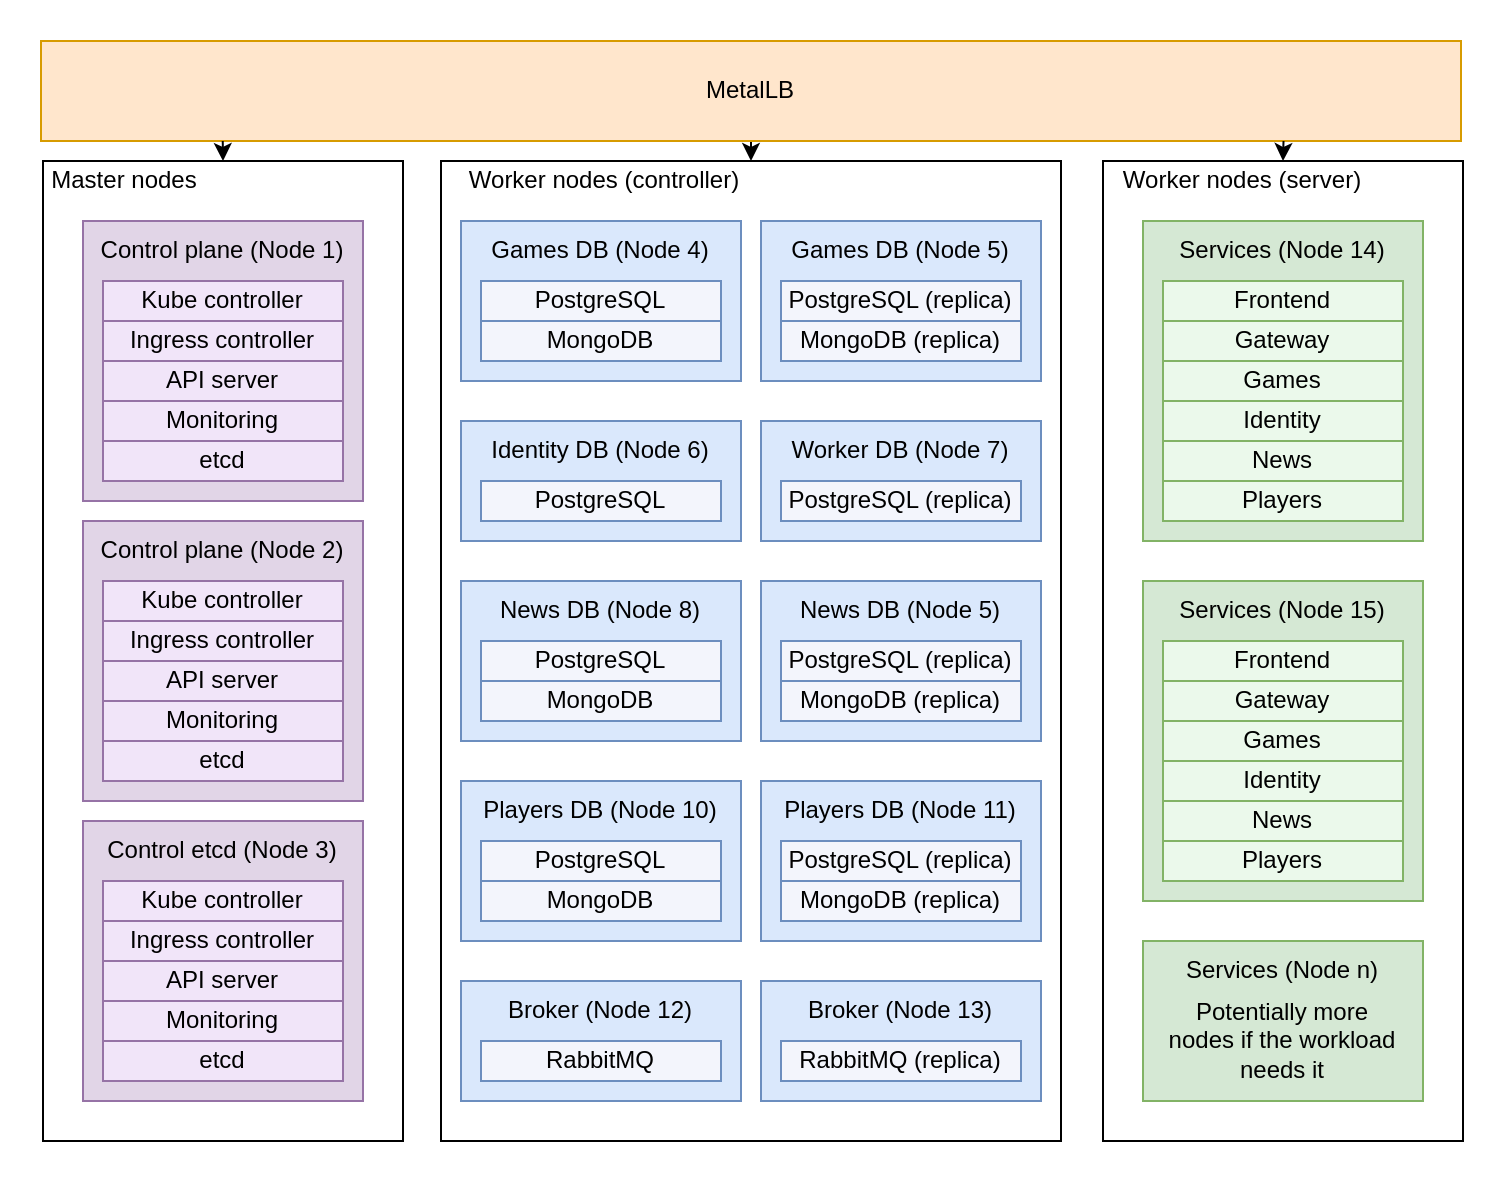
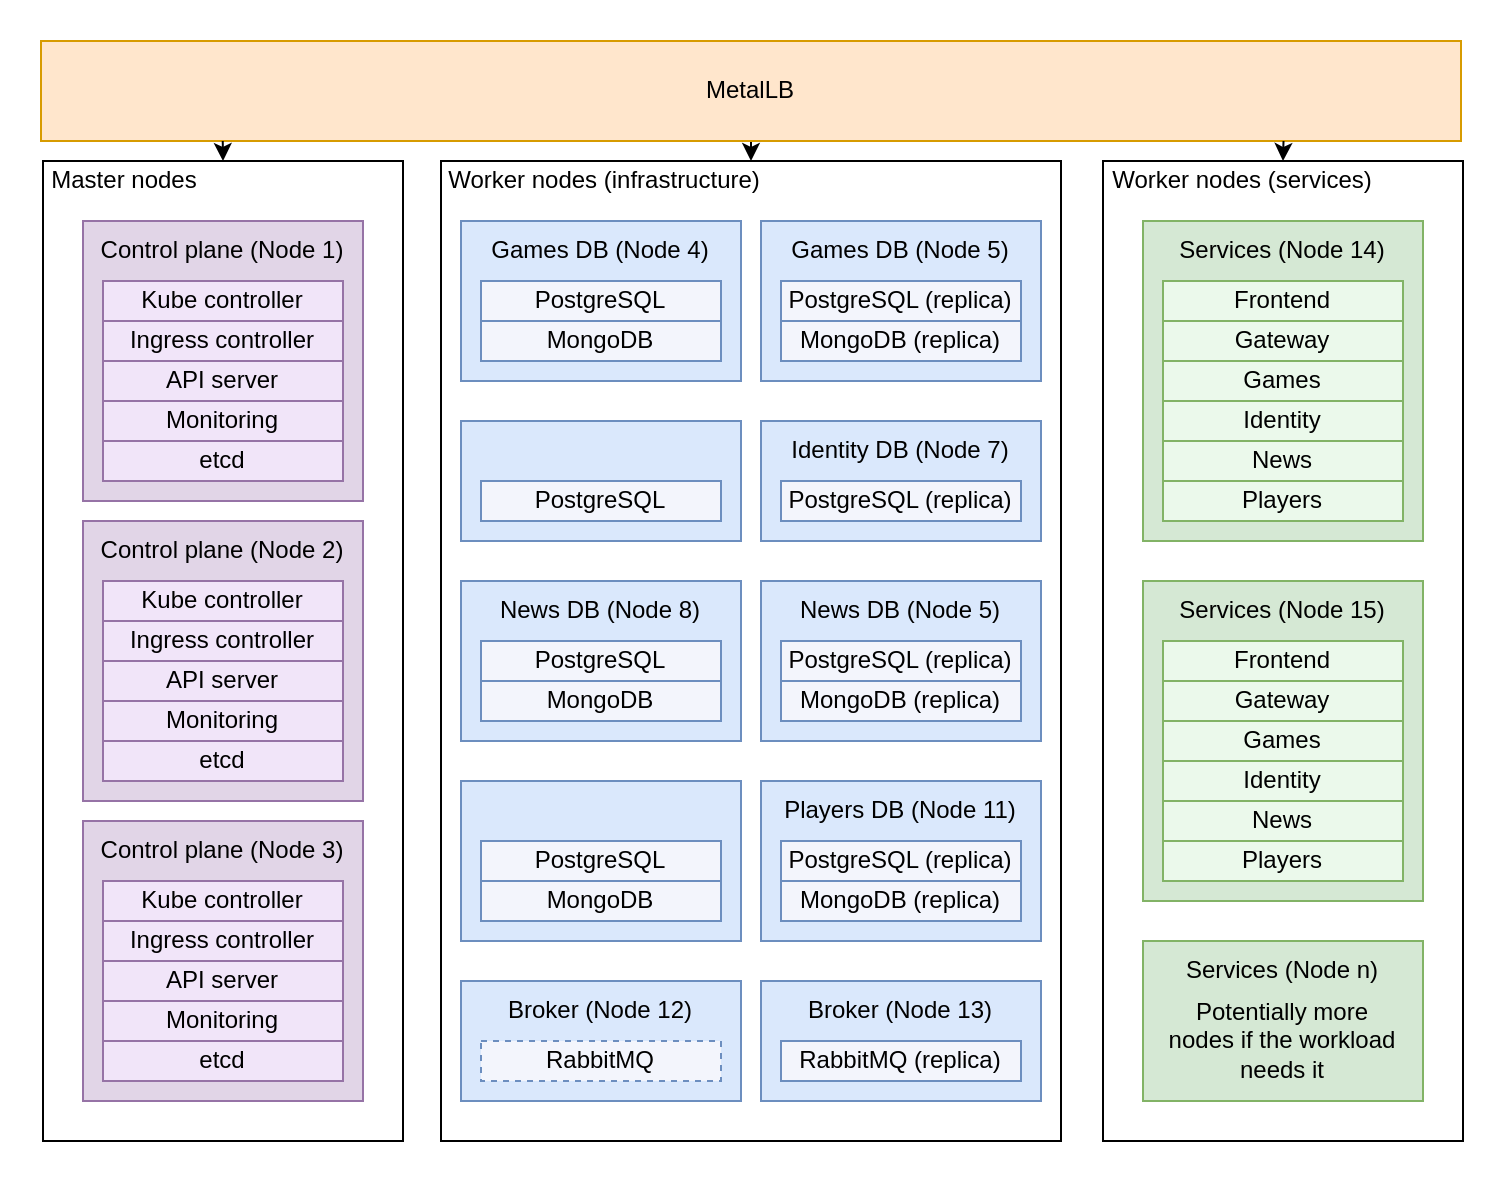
(605, 181) -> (605, 181)
(1243, 181) -> (1243, 181)
(601, 451) -> none
(901, 451) -> (901, 451)
(601, 811) -> none
(223, 851) -> (223, 851)
(601, 1061) -> (601, 1061)
